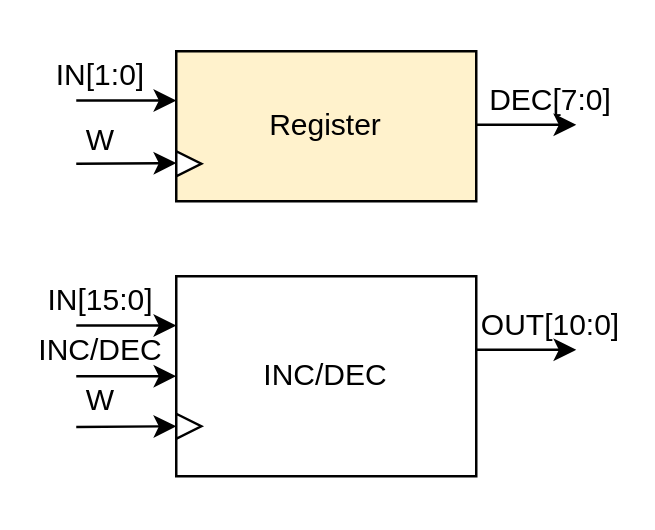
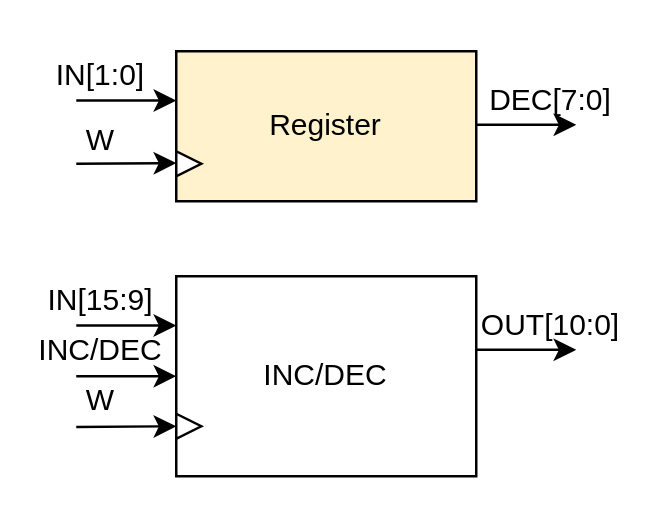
(101, 301) -> (101, 301)
